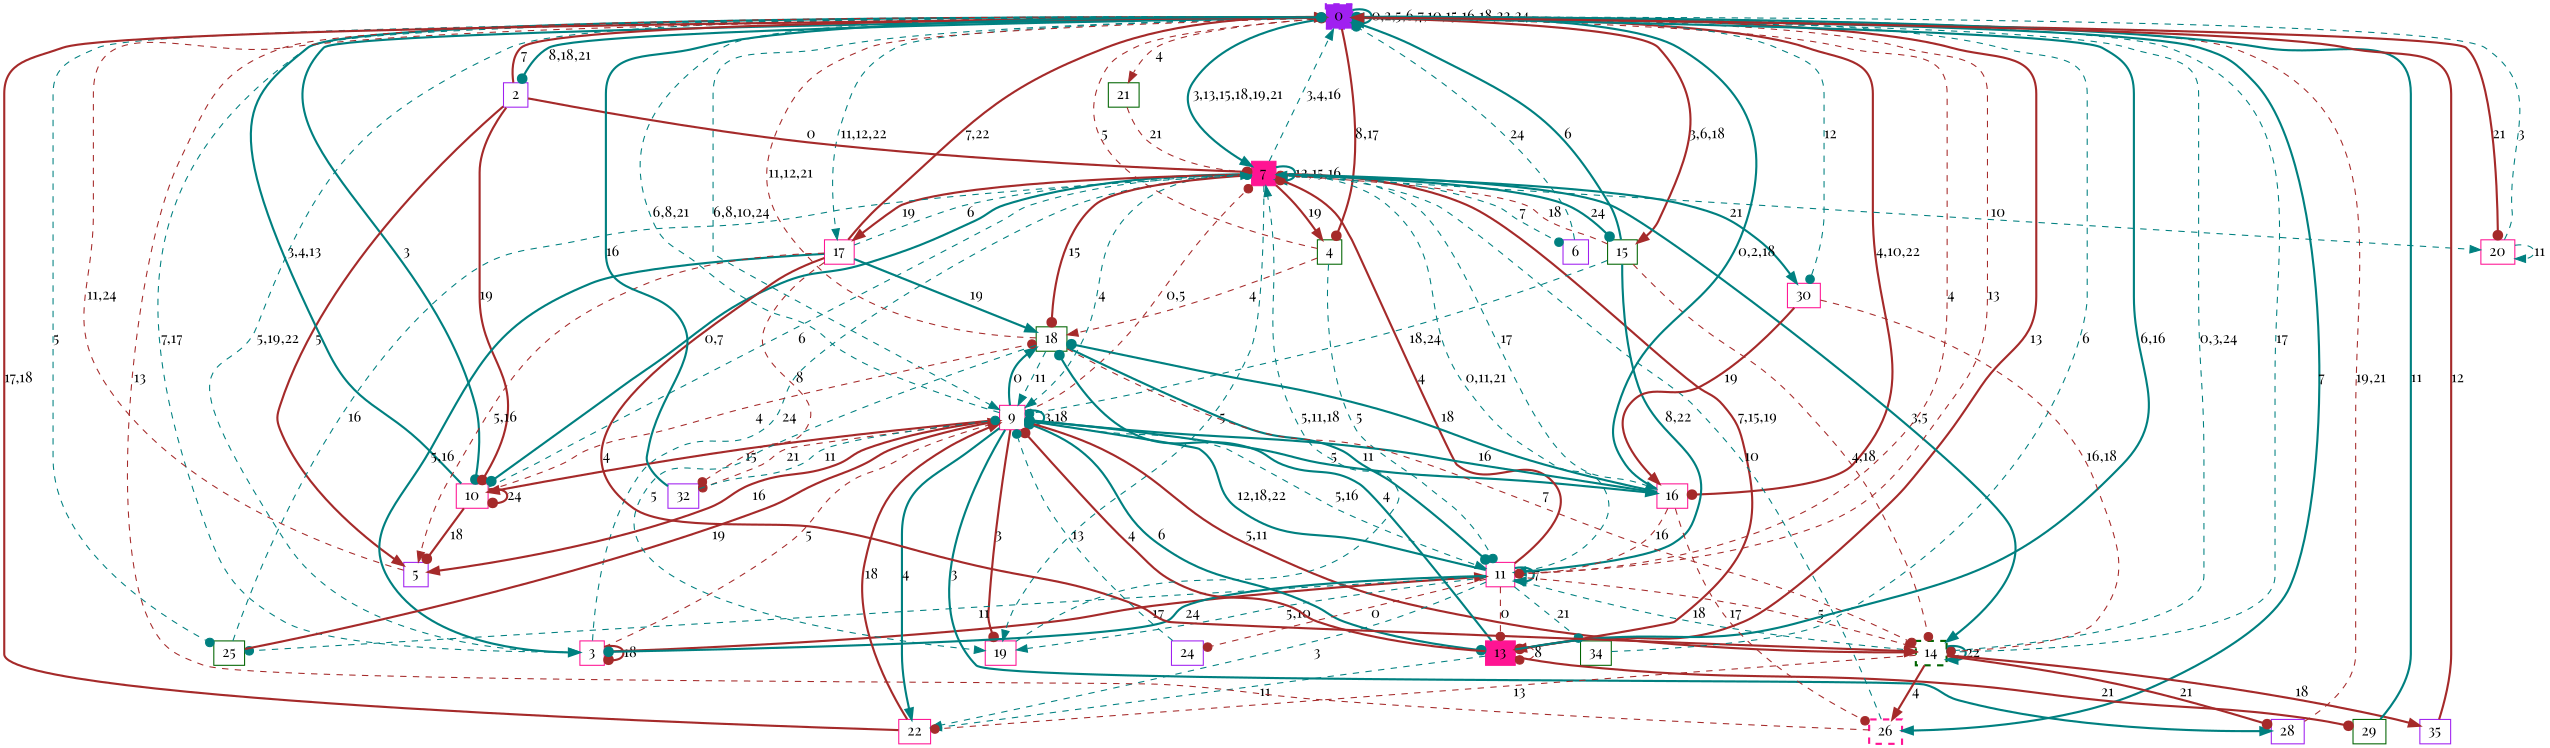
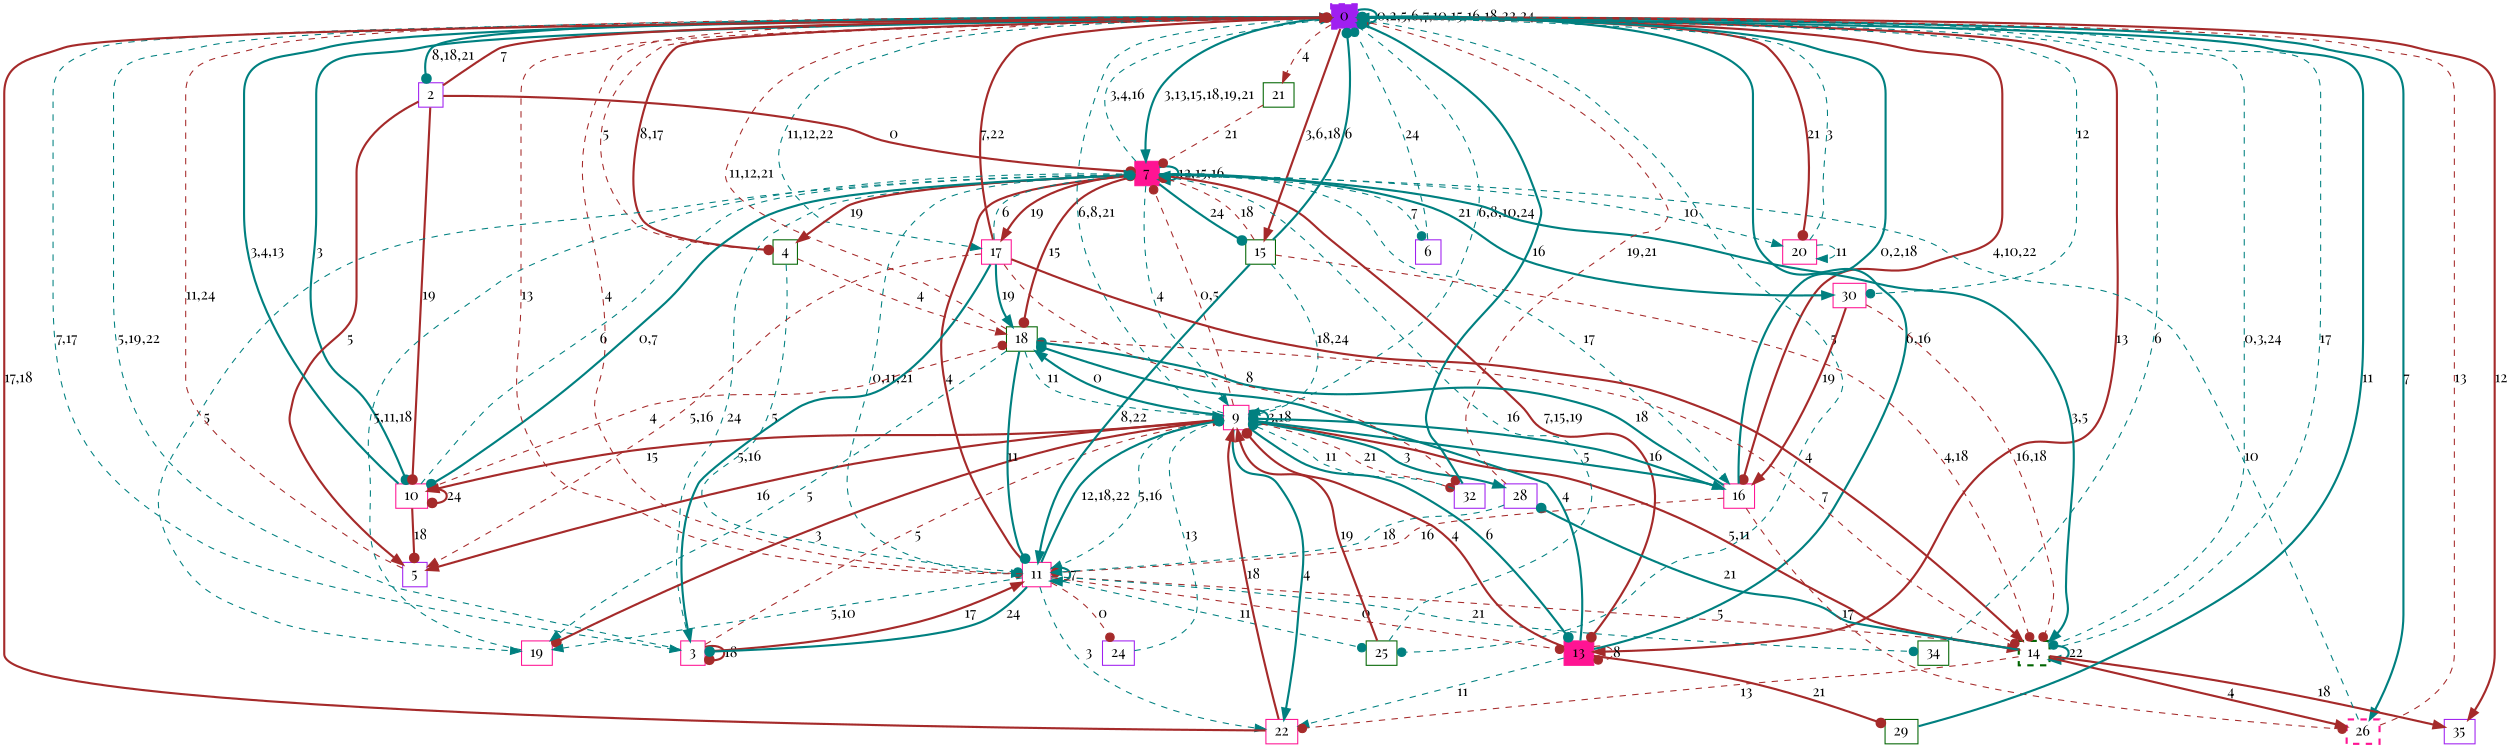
(2405, 54) -> (2337, 37)
(1709, 625) -> (1364, 540)
(2106, 682) -> (1777, 596)
